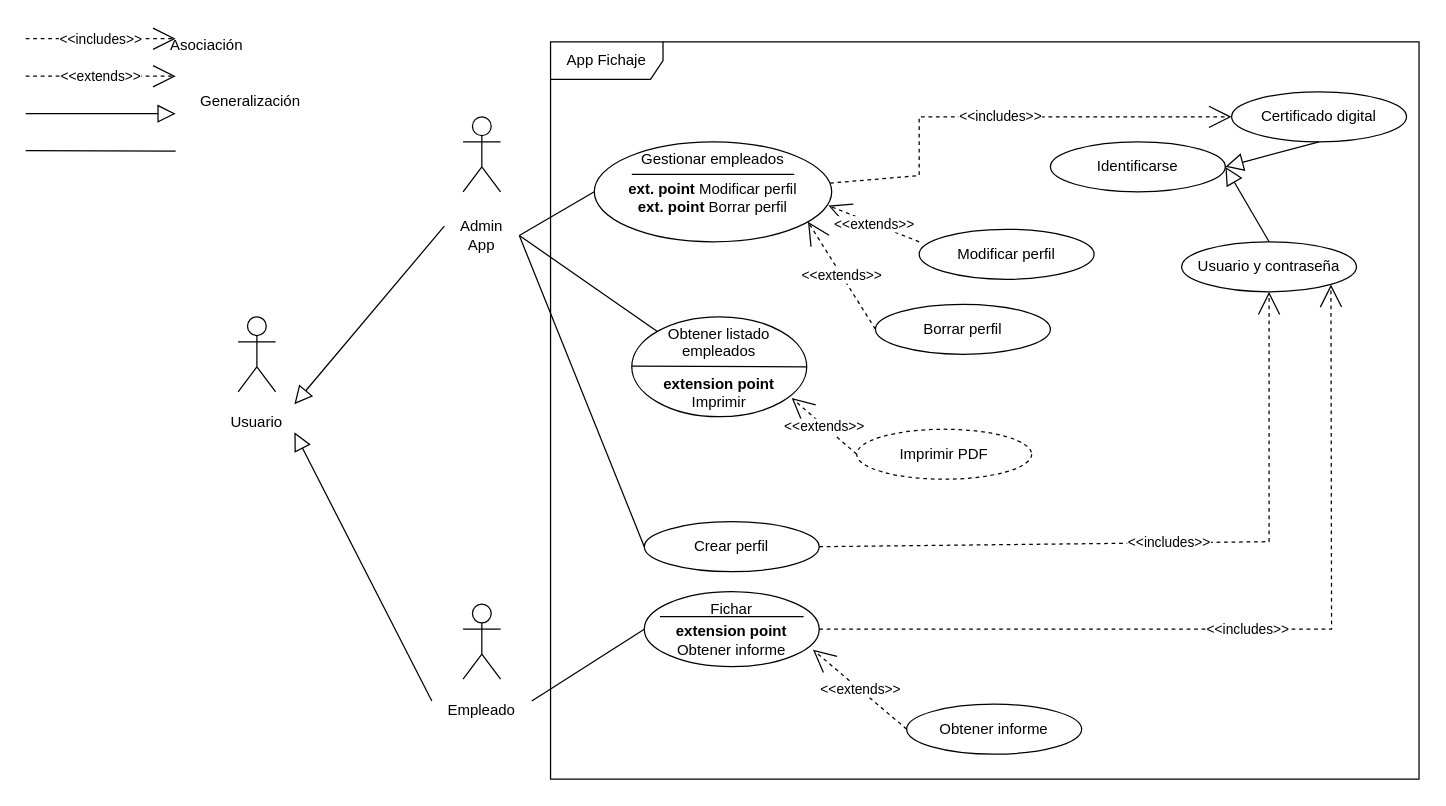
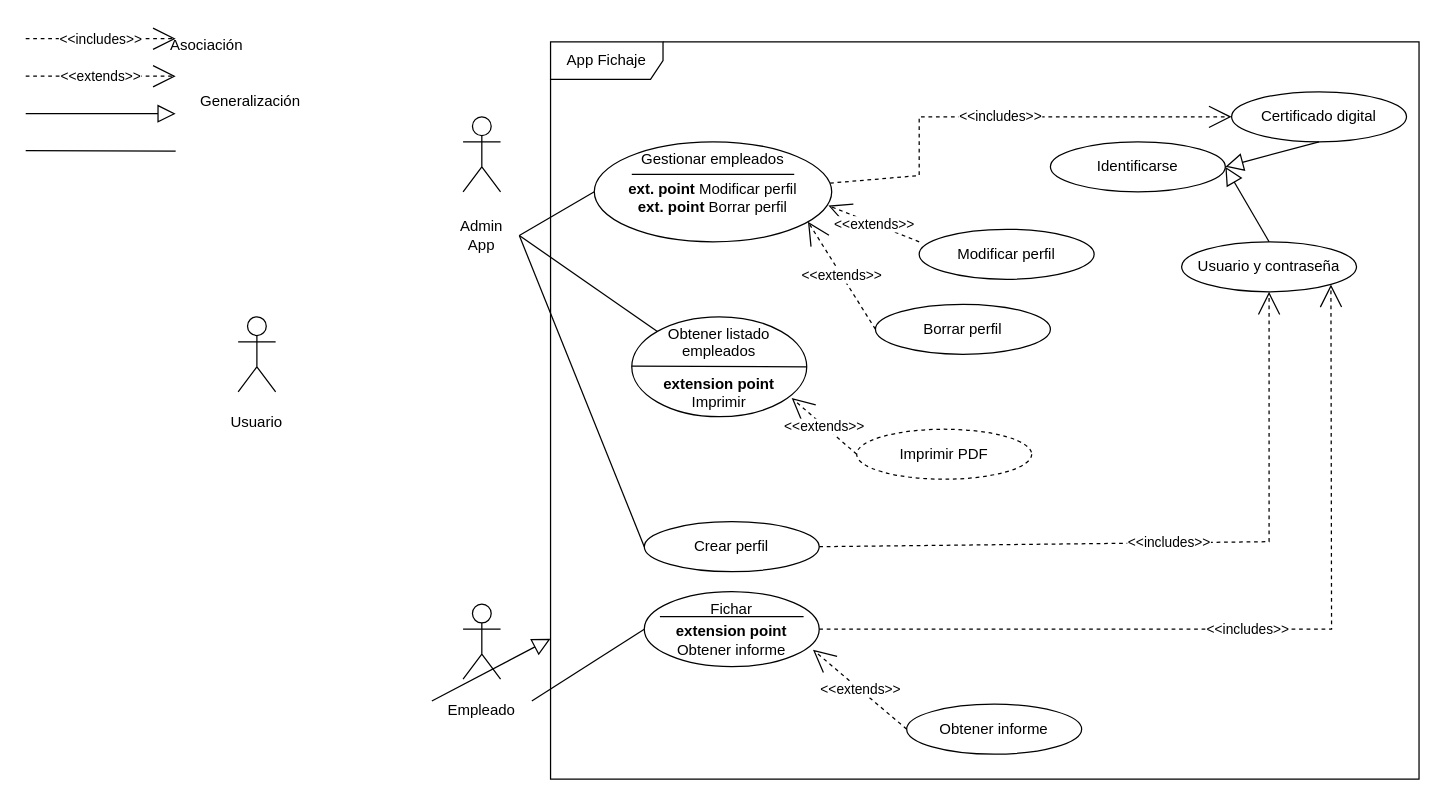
(375, 308) -> none
(367, 575) -> (483, 674)
